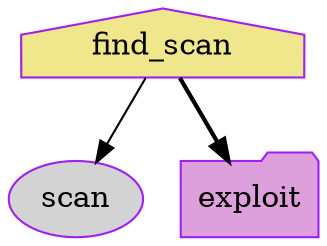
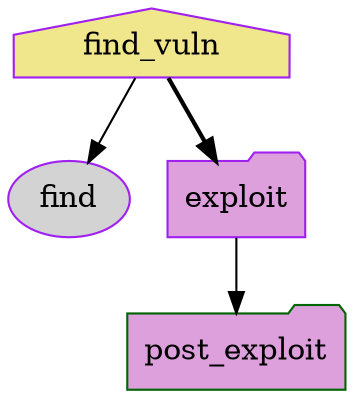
(163, 47) -> (152, 47)
(76, 199) -> (69, 199)
none -> (236, 352)
